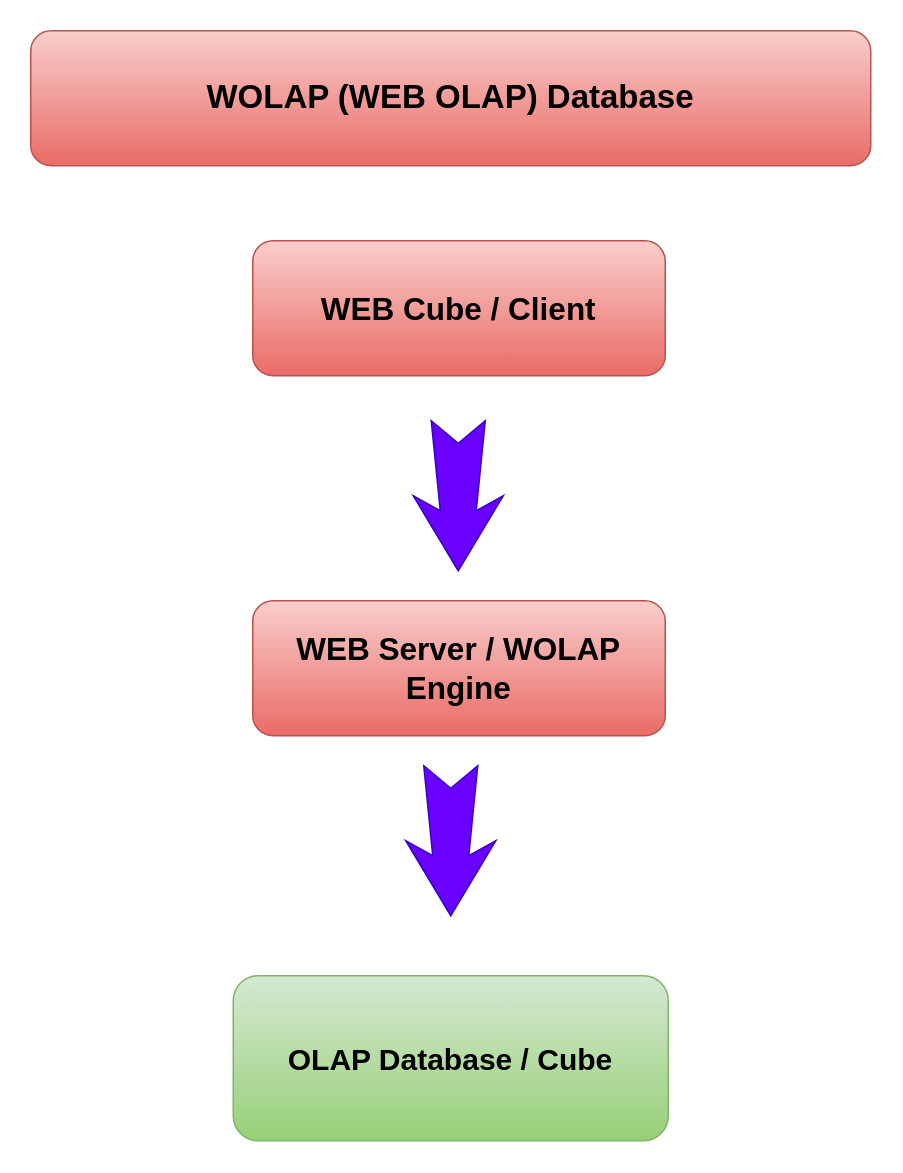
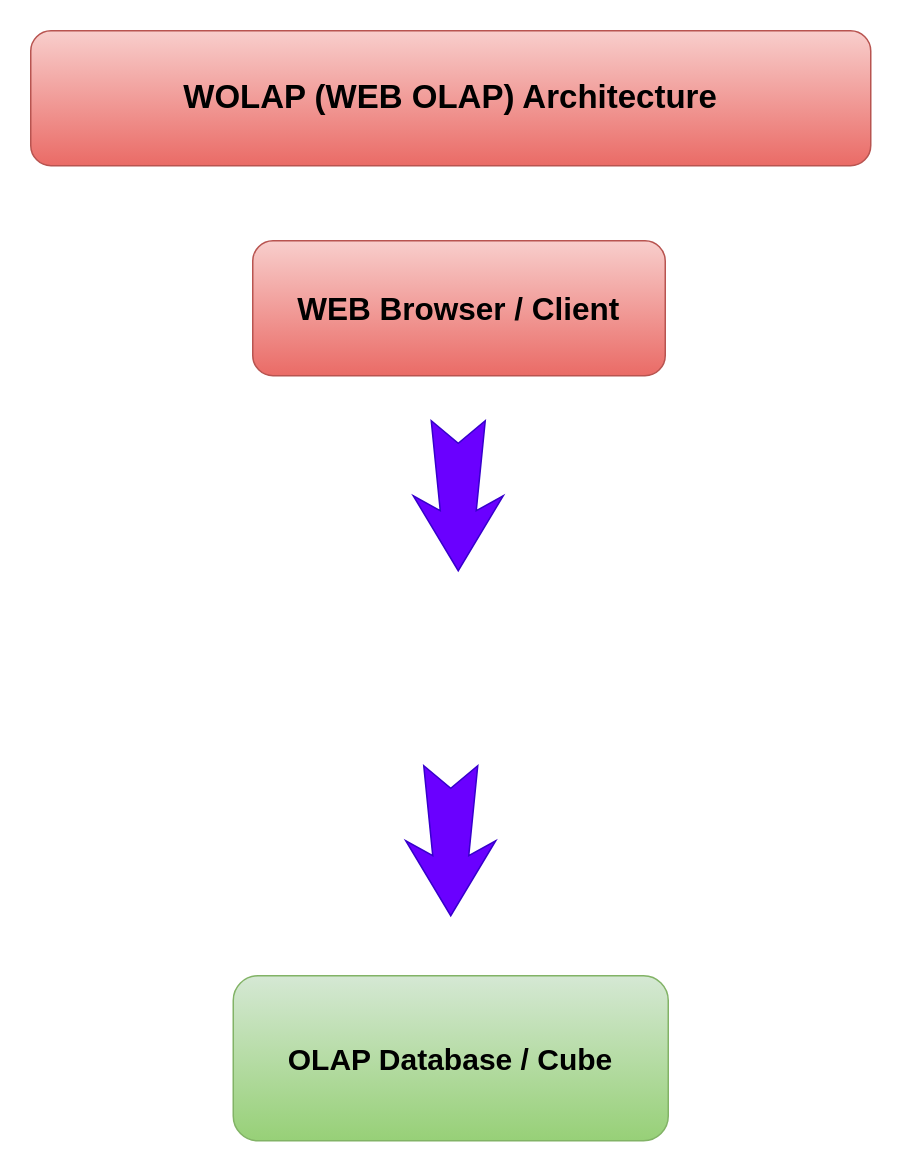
(451, 98) -> (451, 98)
(459, 308) -> (459, 308)
(459, 668) -> none
